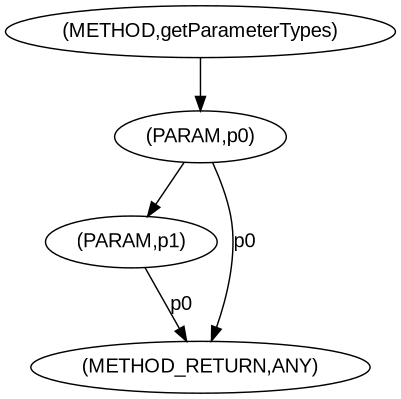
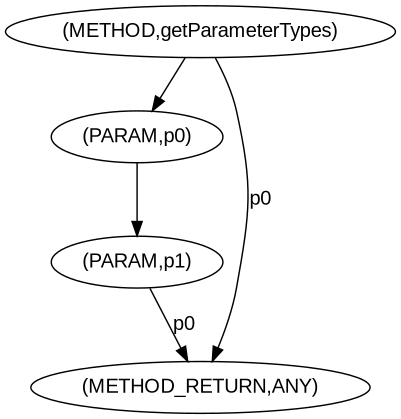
(233, 244) -> (248, 202)
